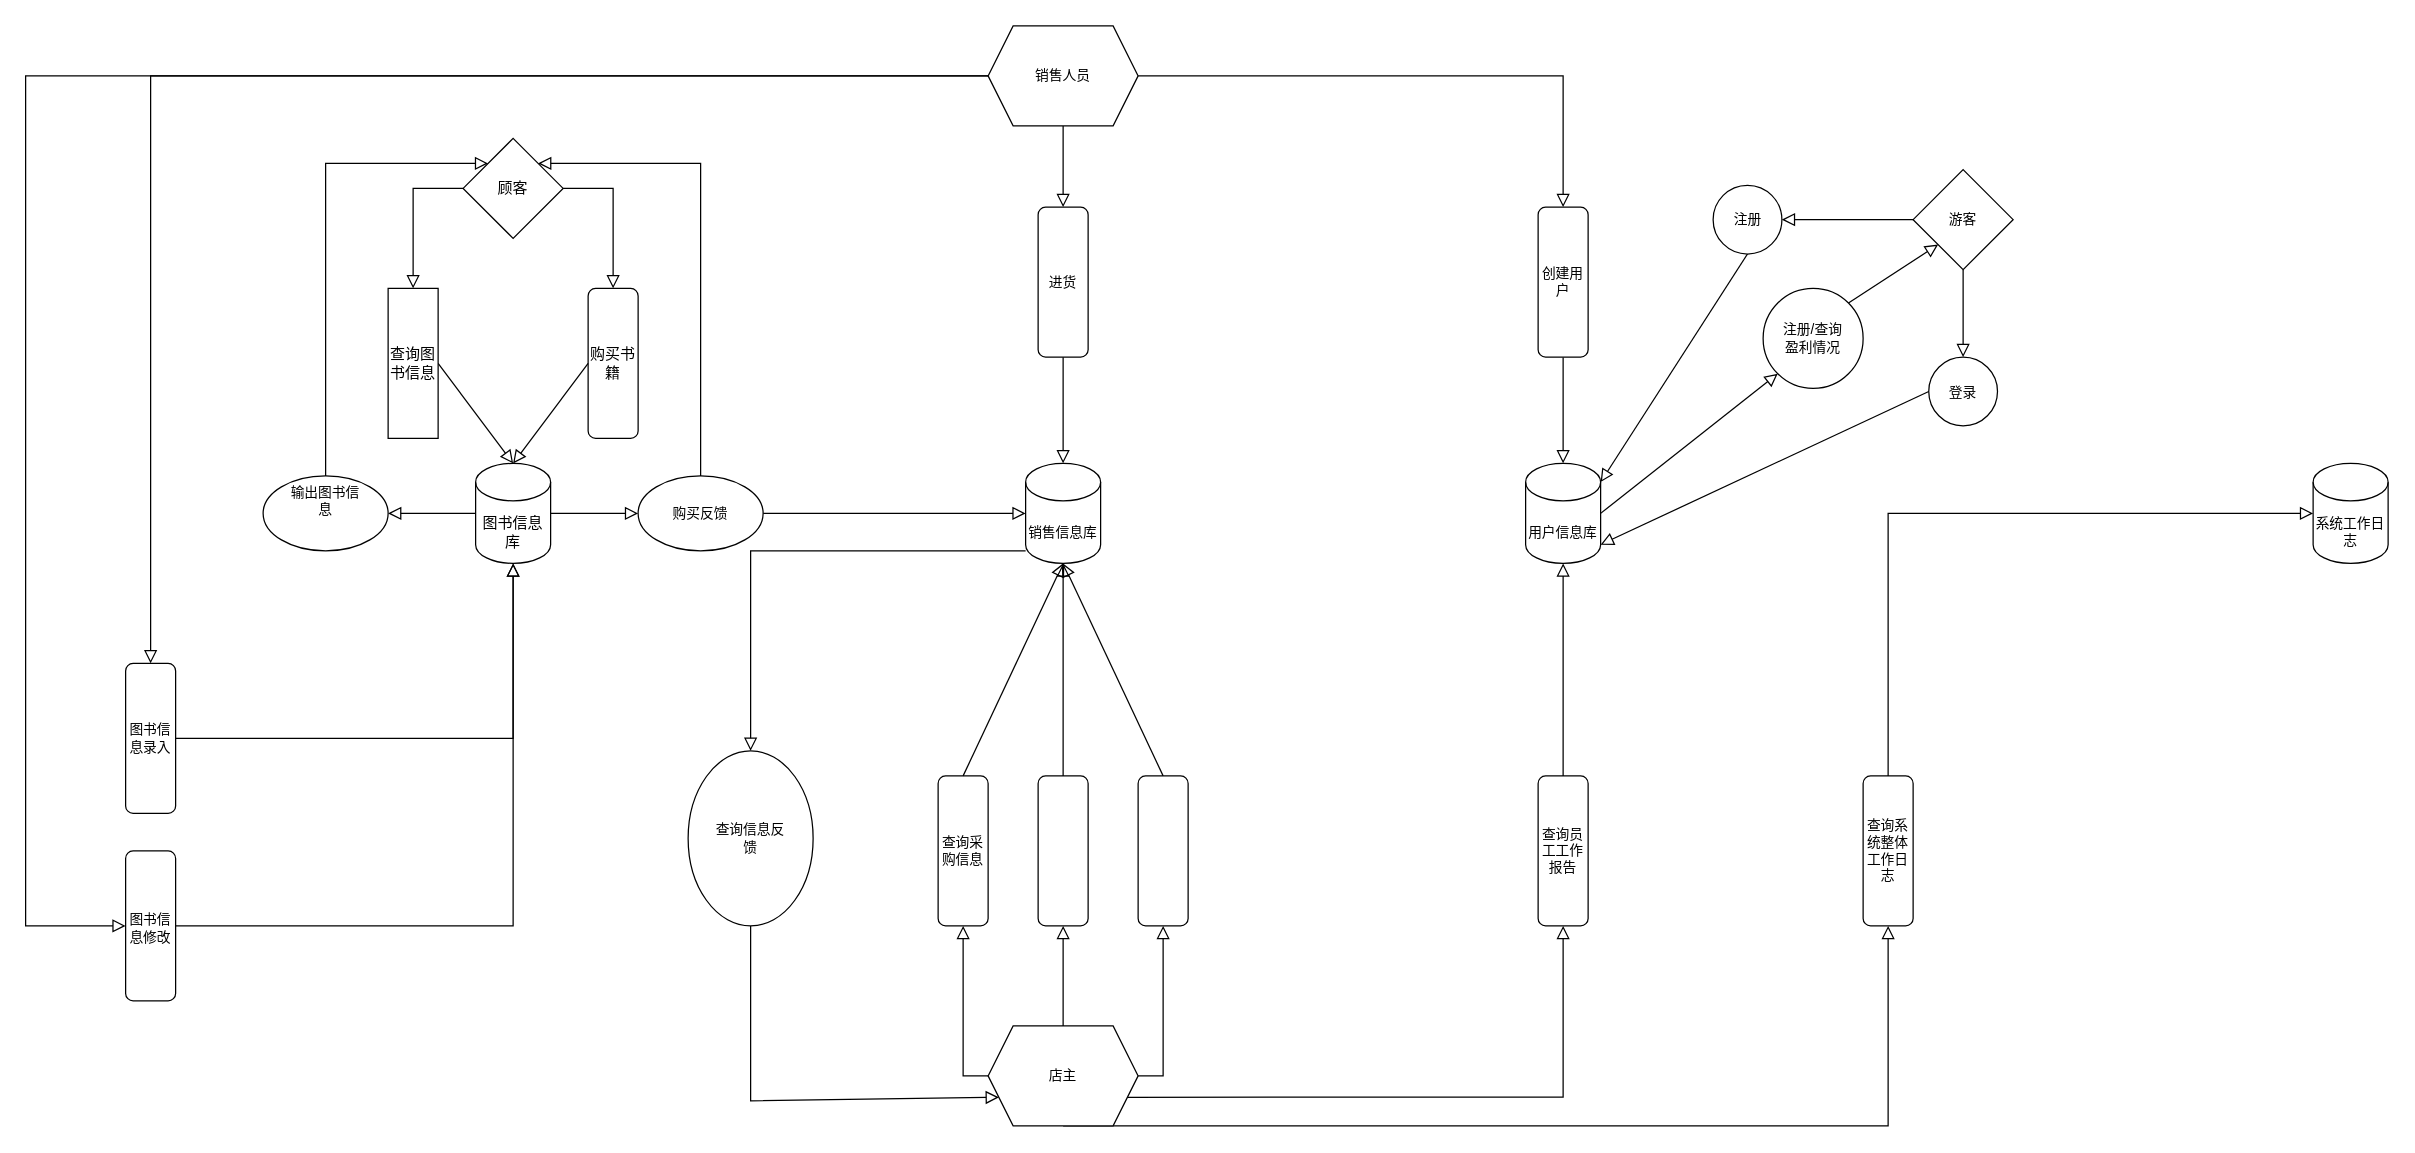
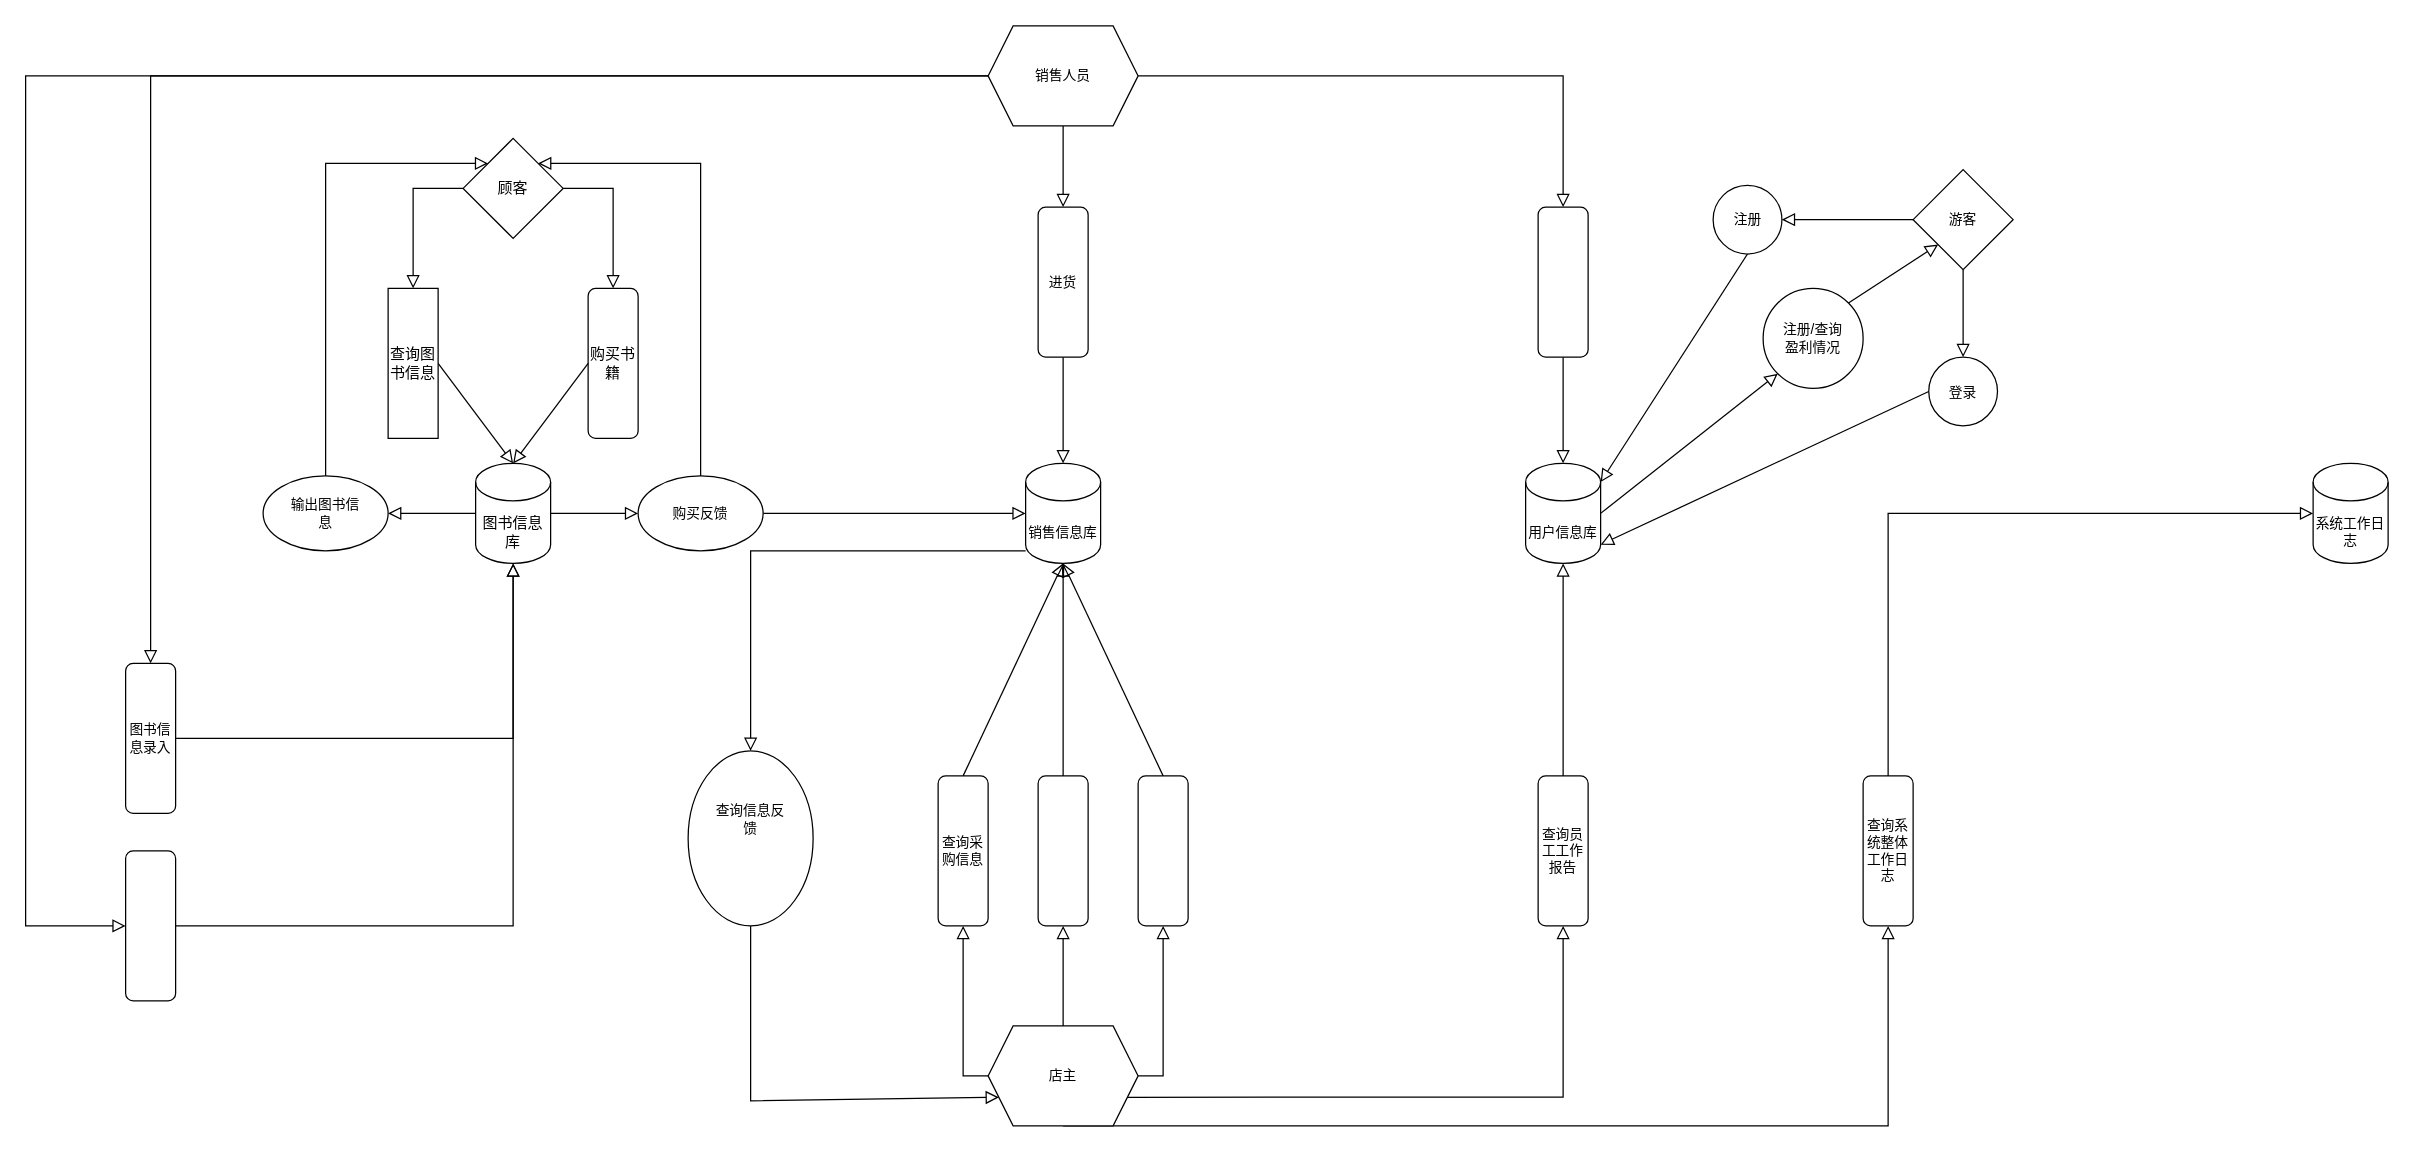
(1563, 282) -> none
(326, 501) -> (326, 513)
(751, 838) -> (751, 819)
(151, 928) -> none
